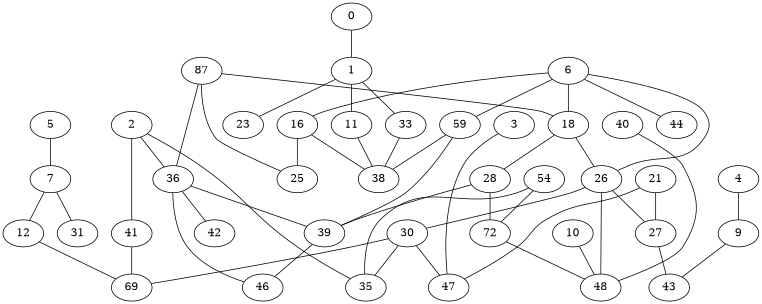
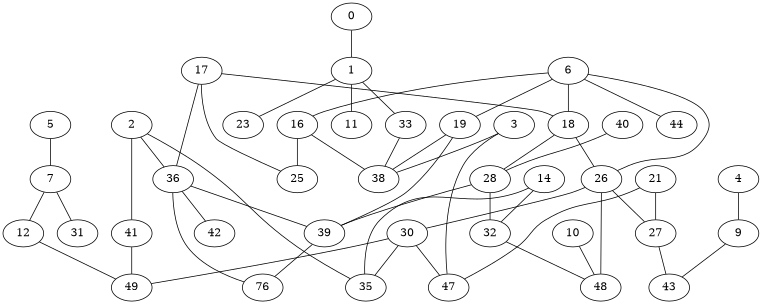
(202, 71) -> (202, 71)
(460, 125) -> (460, 125)
(365, 152) -> (448, 154)
(544, 179) -> (544, 179)
(696, 215) -> (556, 152)
(490, 233) -> (490, 233)
(132, 288) -> (132, 288)
(263, 288) -> (263, 288)
